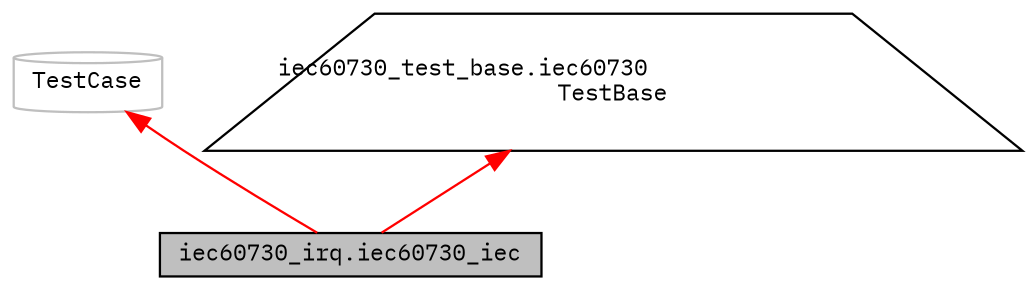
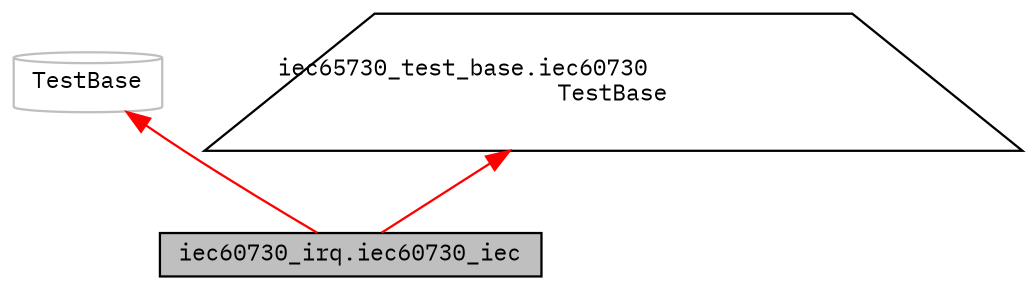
(88, 82) -> (88, 82)
(613, 82) -> (613, 82)
